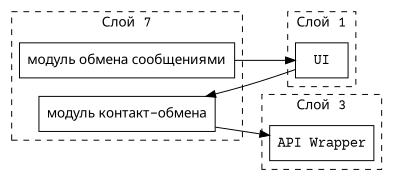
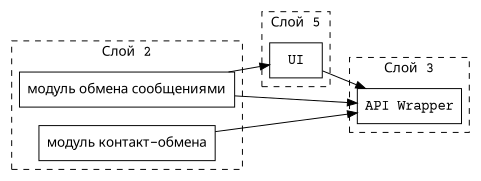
(127, 23) -> (127, 52)
(322, 23) -> (296, 23)
(256, 83) -> (339, 78)
none -> (291, 99)
